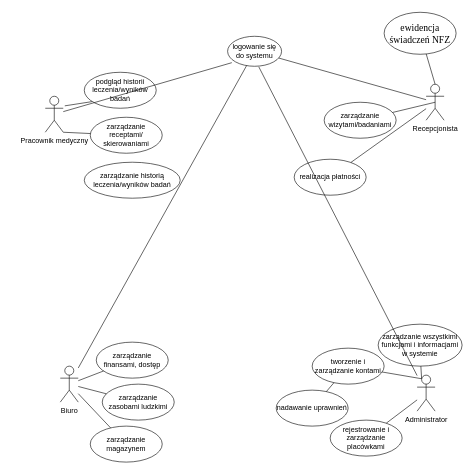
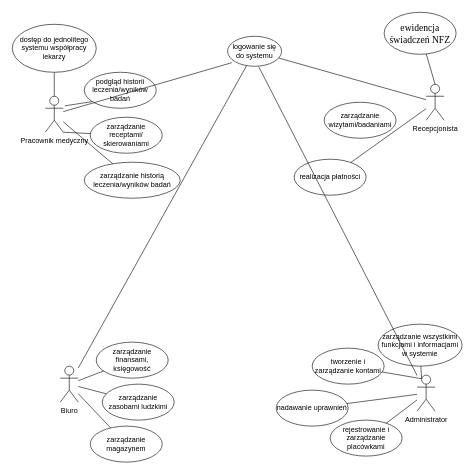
none -> (54, 48)
none -> (54, 84)
(413, 108) -> none
none -> (88, 143)
(132, 360) -> (132, 360)
(330, 388) -> (382, 399)
